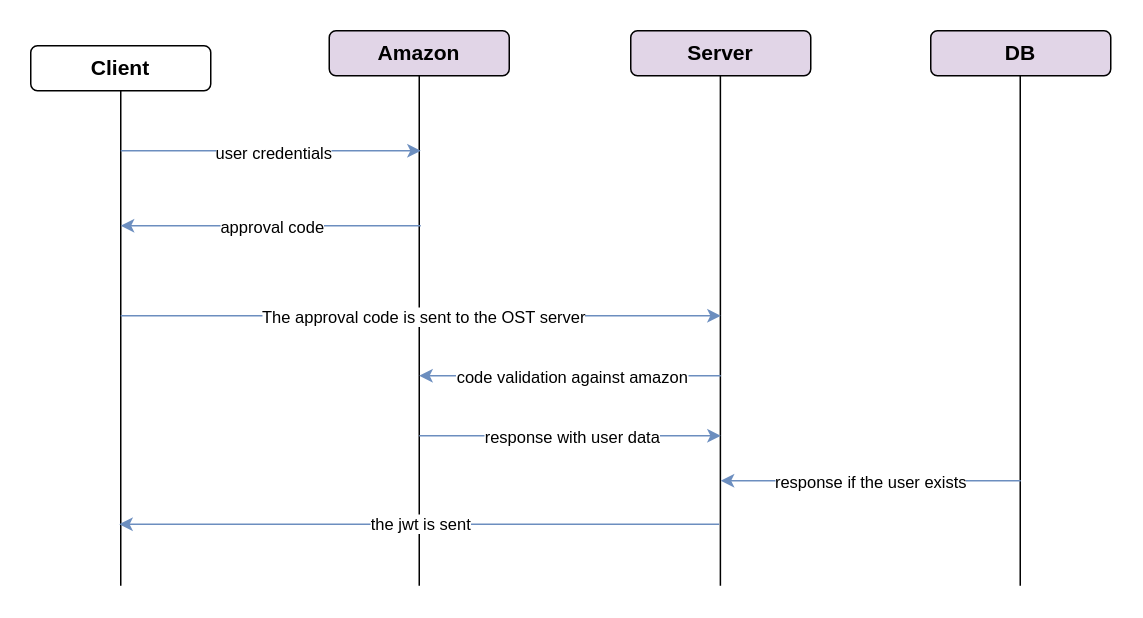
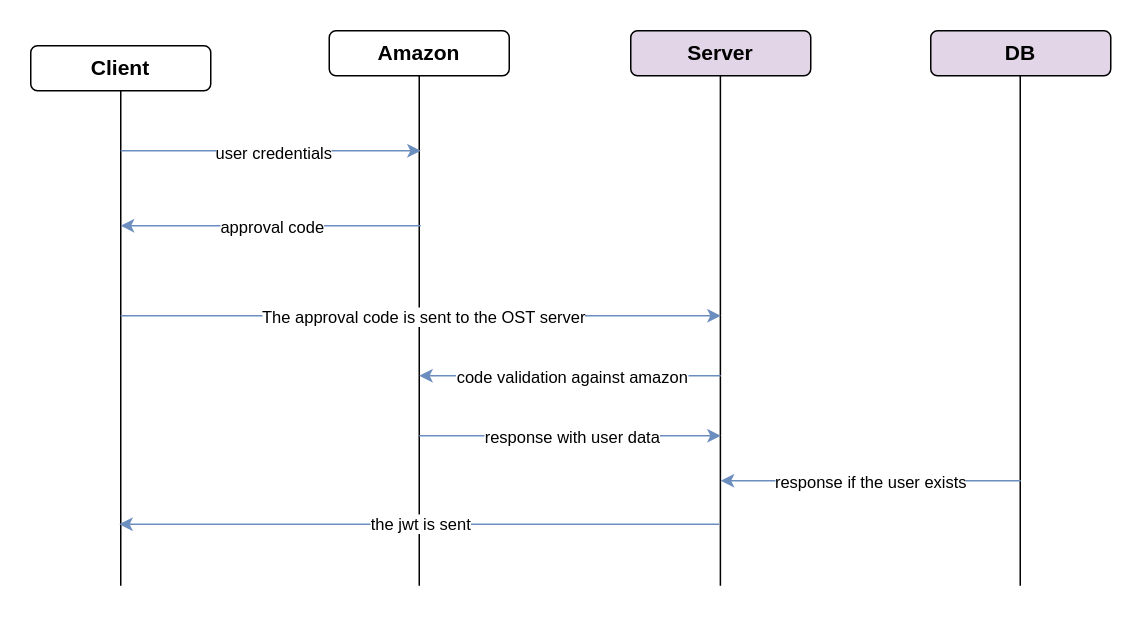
(419, 53) -> (419, 53)
